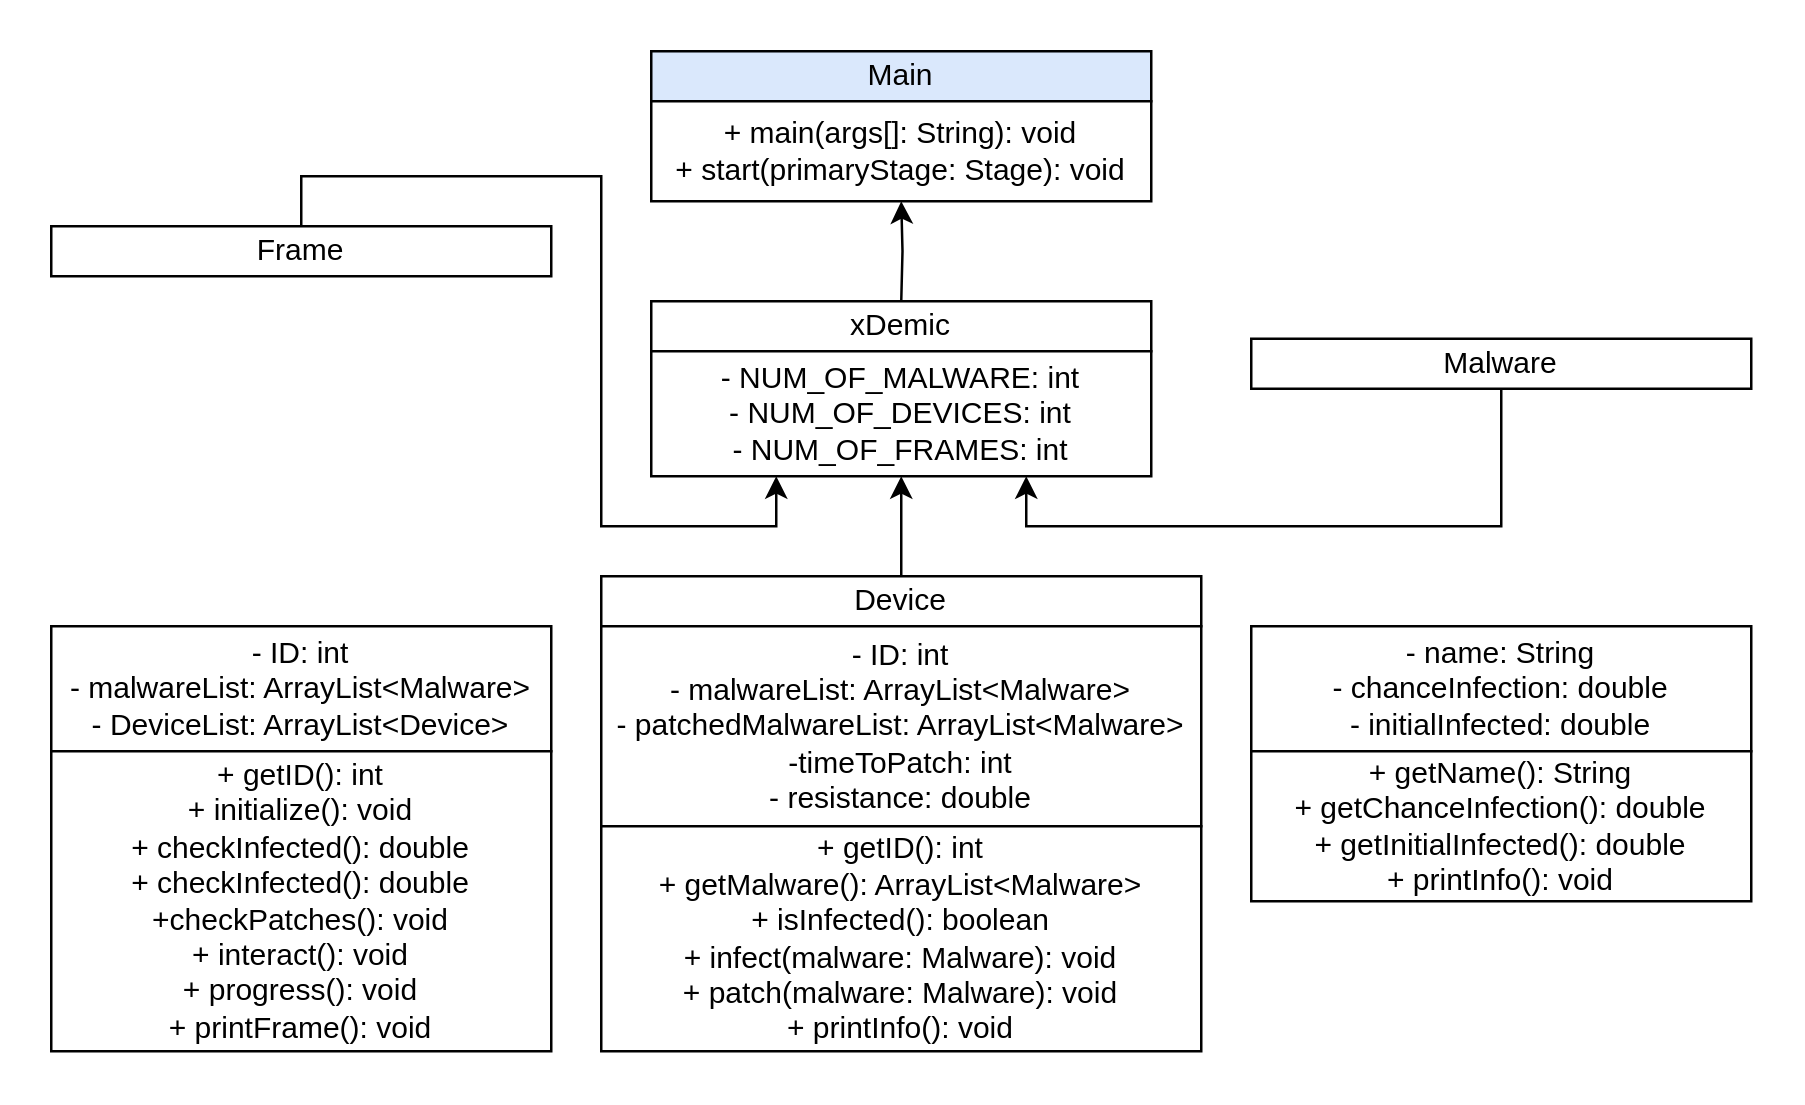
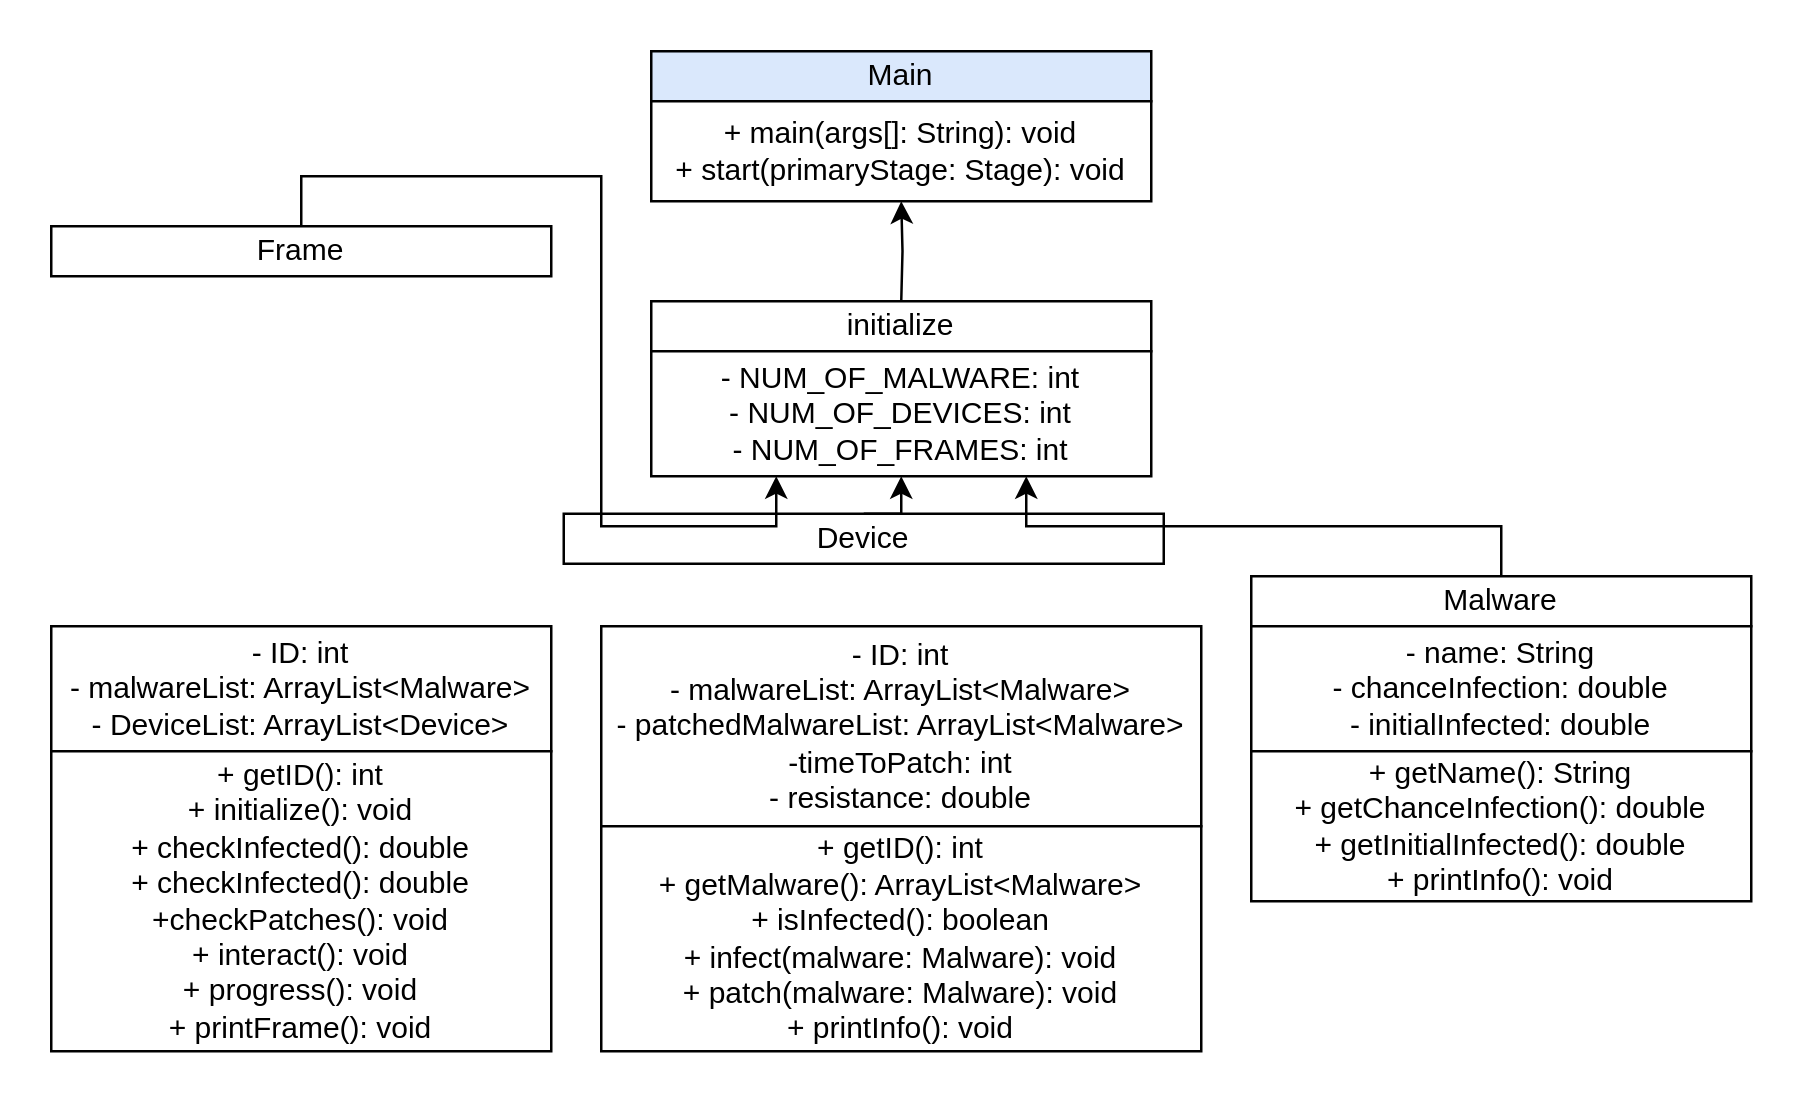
(901, 326) -> (901, 326)
(1501, 364) -> (1501, 601)
(901, 601) -> (864, 539)
